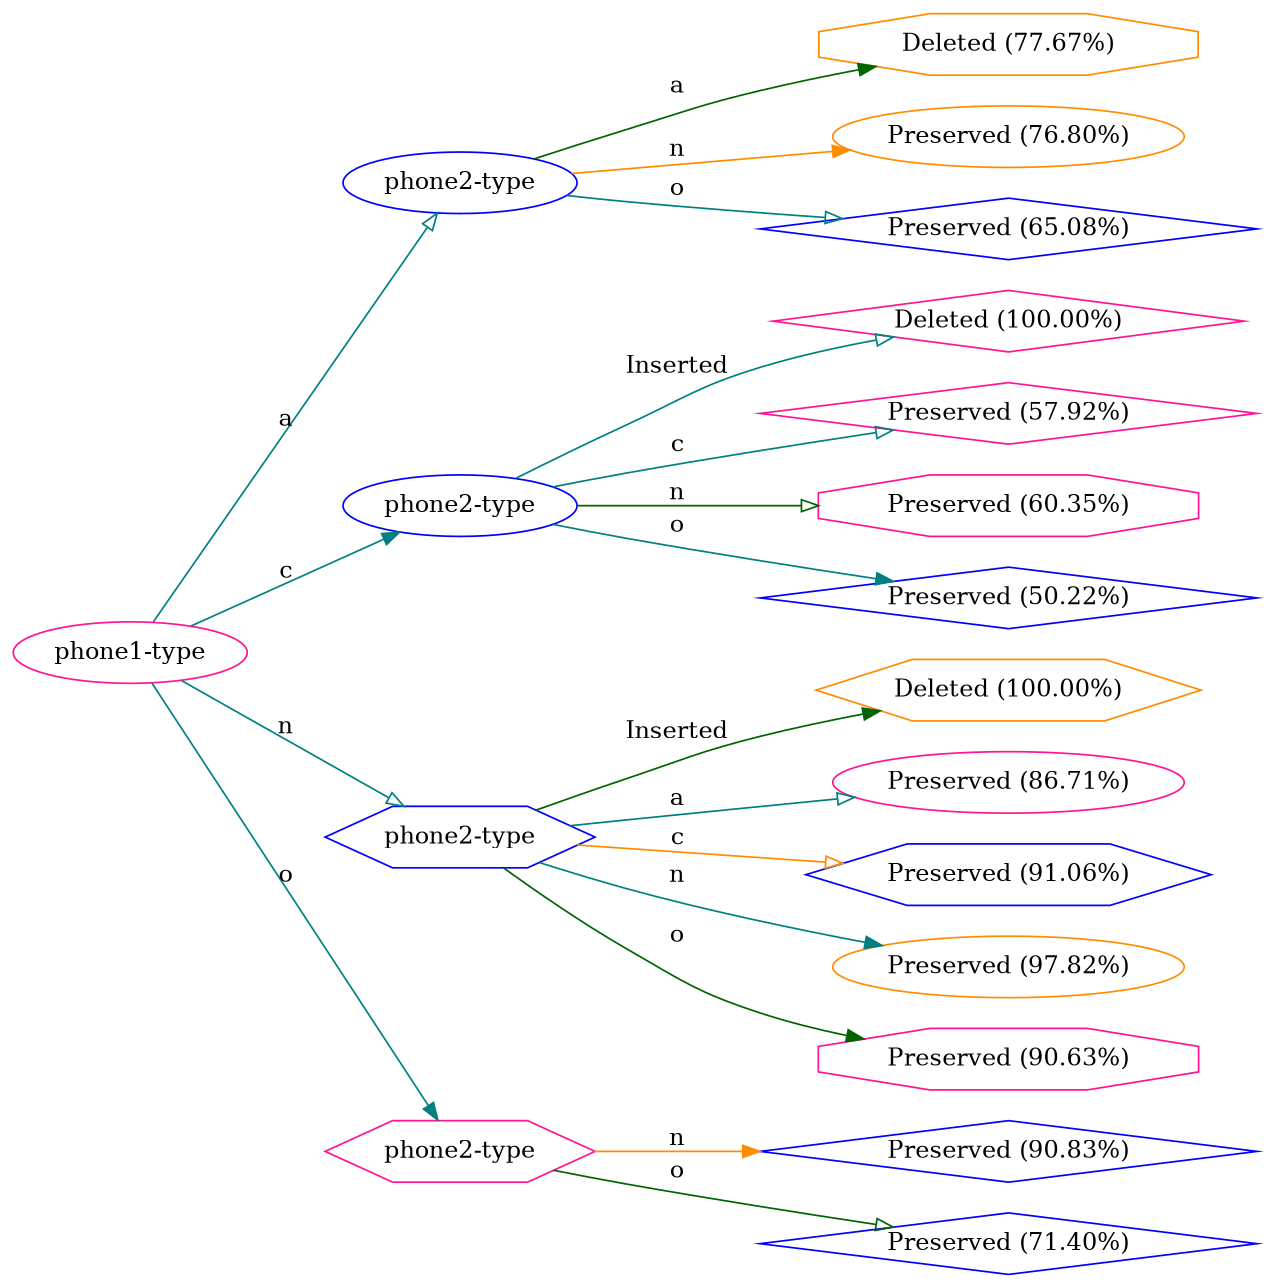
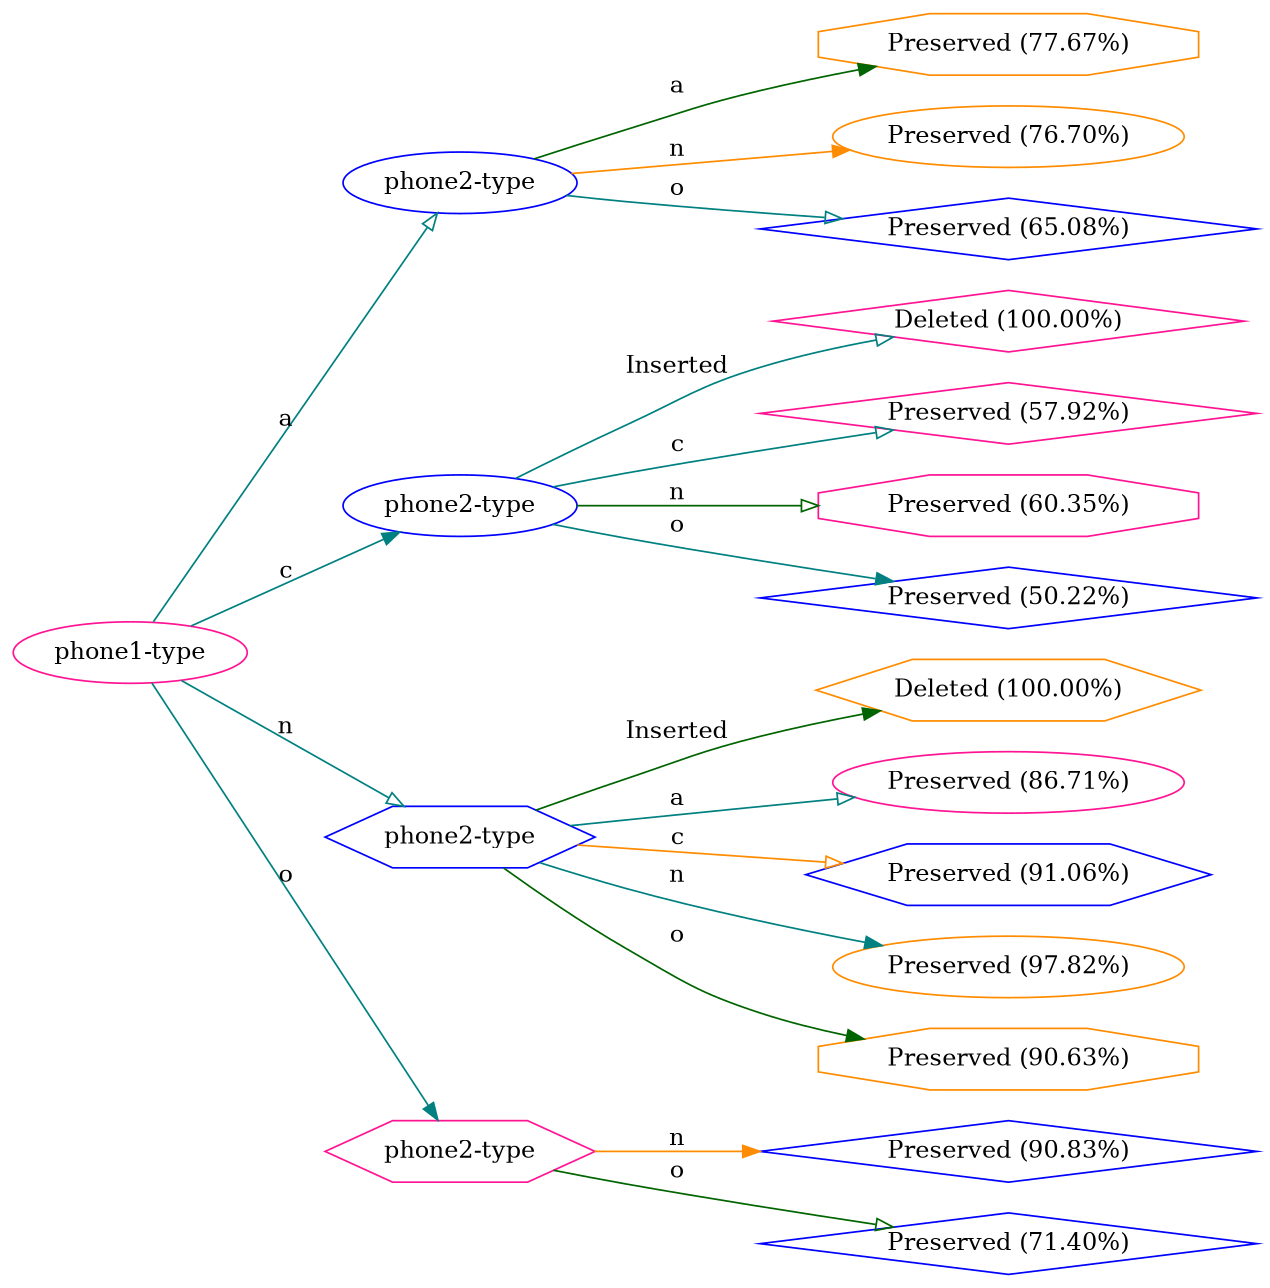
(1008, 44) -> (1008, 44)
(1008, 137) -> (1008, 137)
(1008, 1059) -> (1008, 1059)
